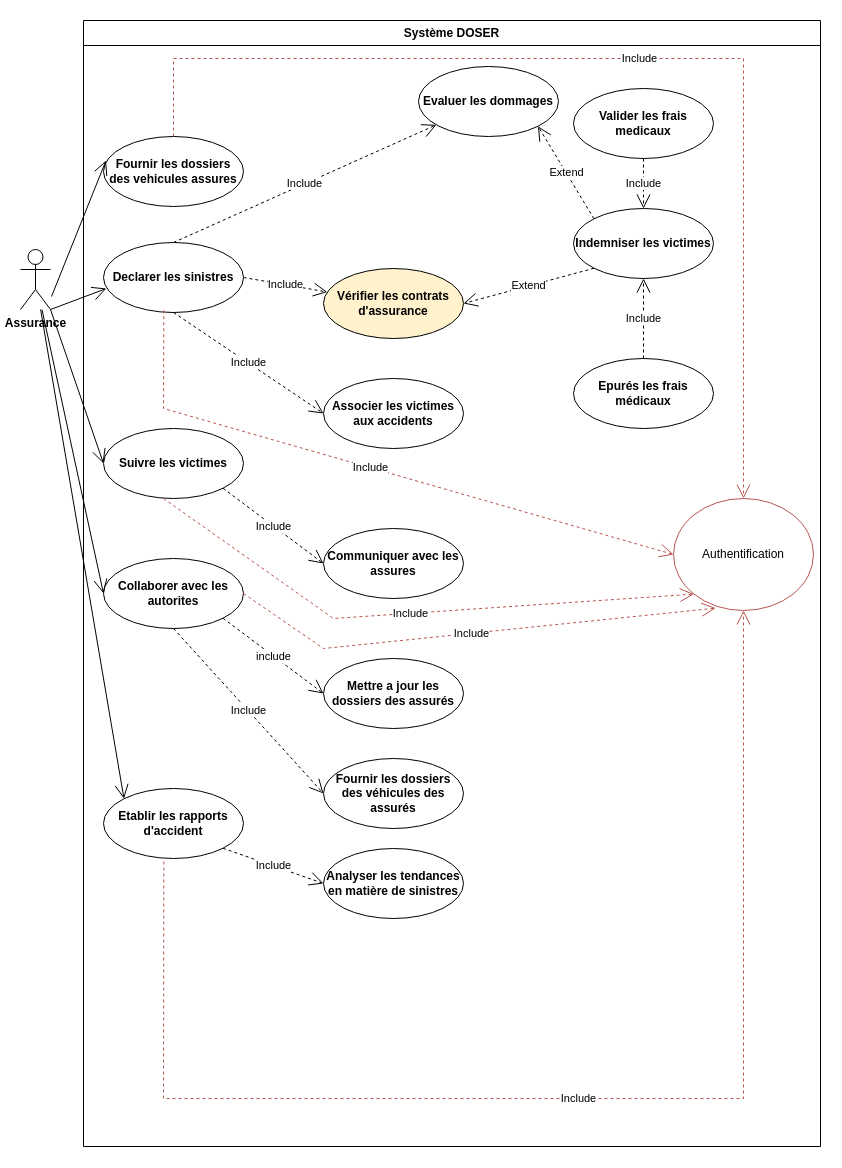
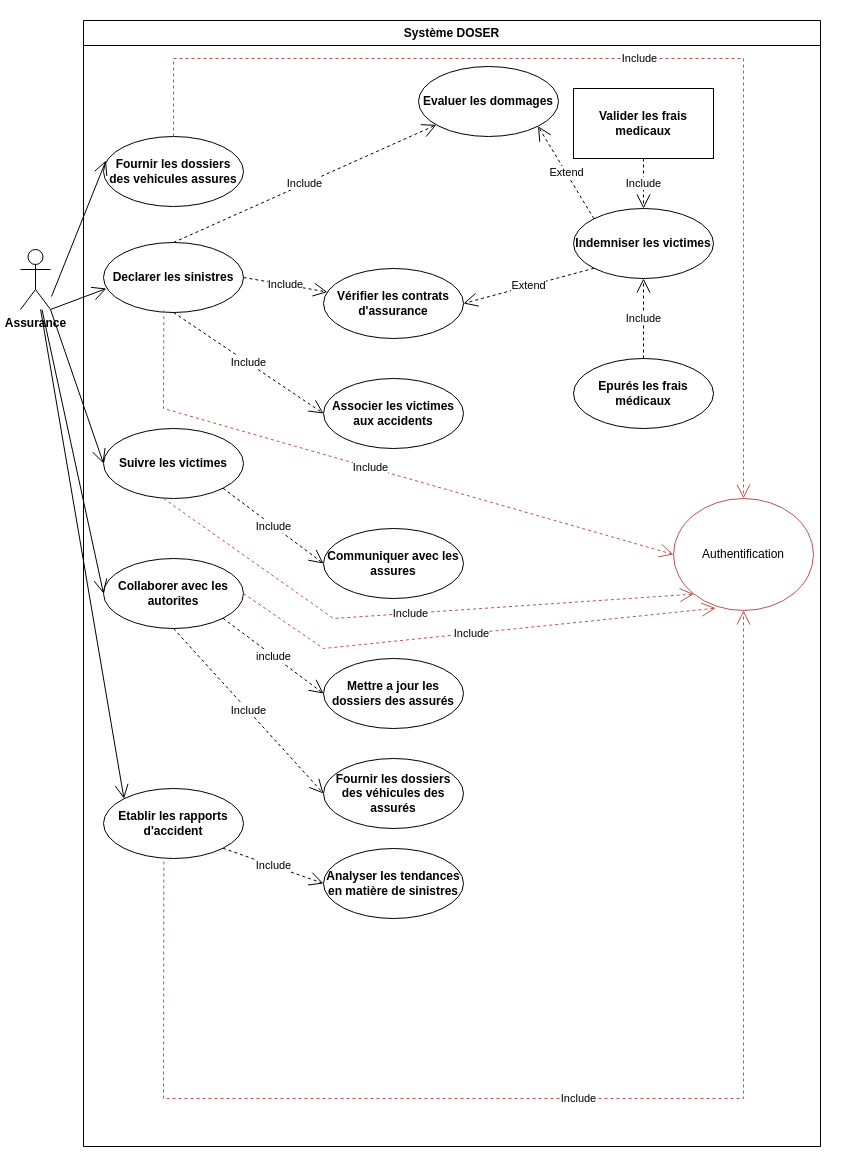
(644, 124) -> (644, 124)
(394, 304) -> (394, 304)
